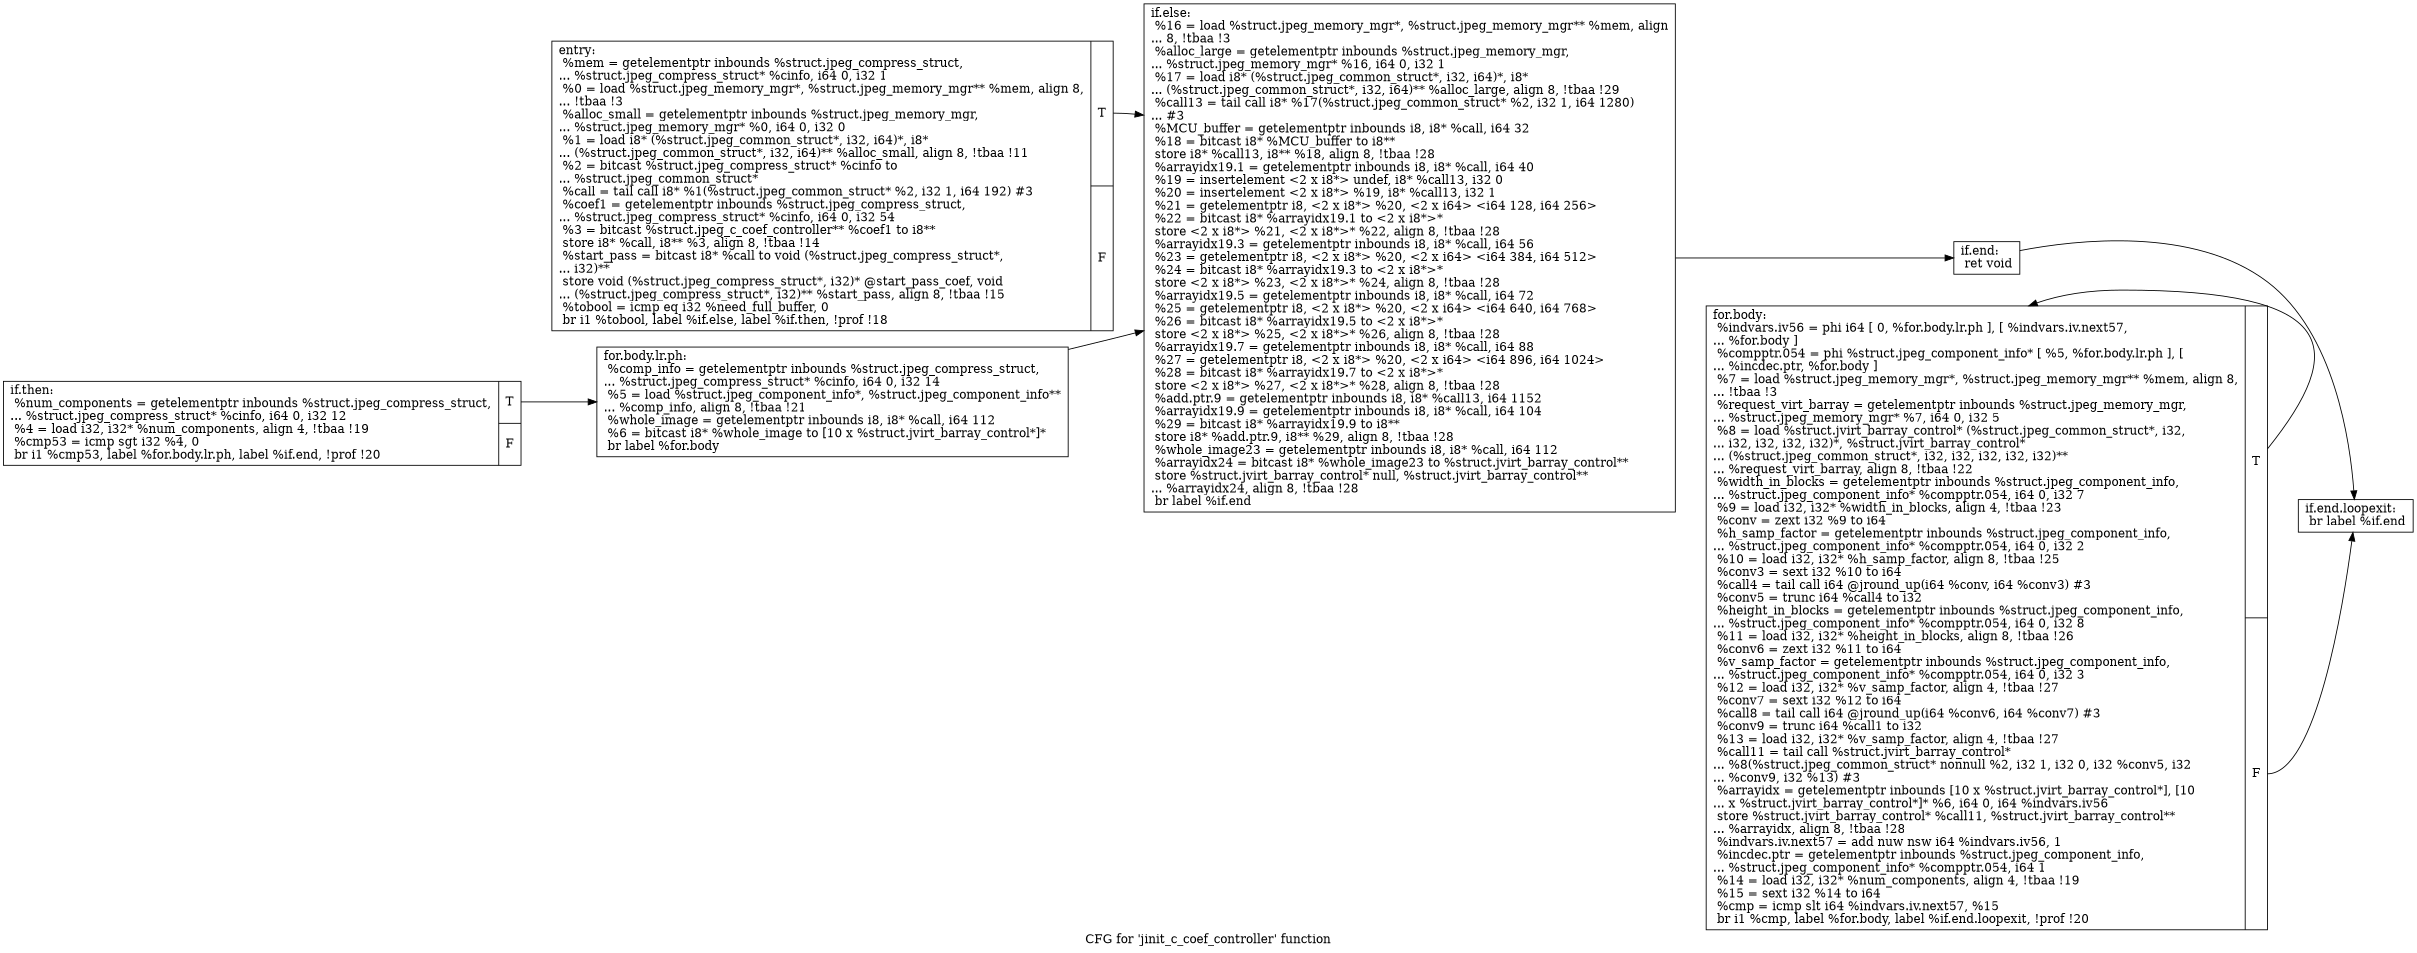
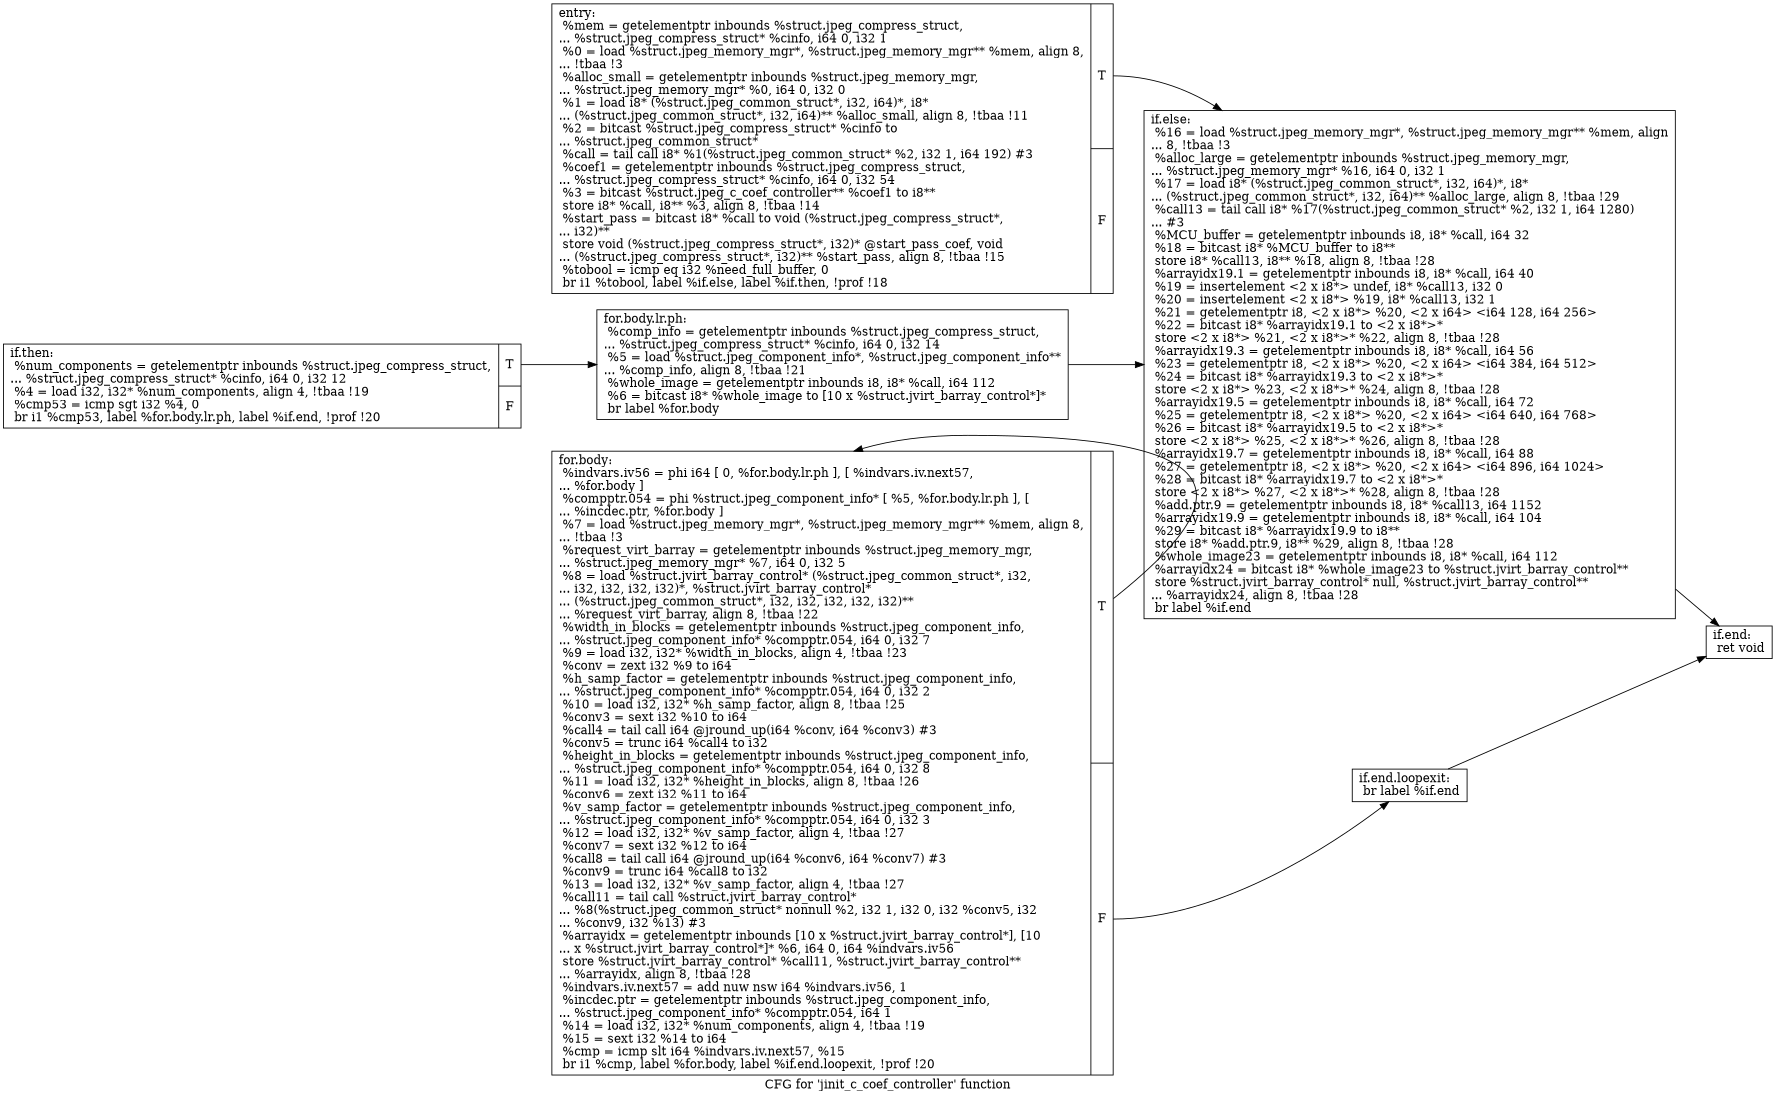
(2257, 276) -> (1573, 714)
(1818, 727) -> (663, 872)
